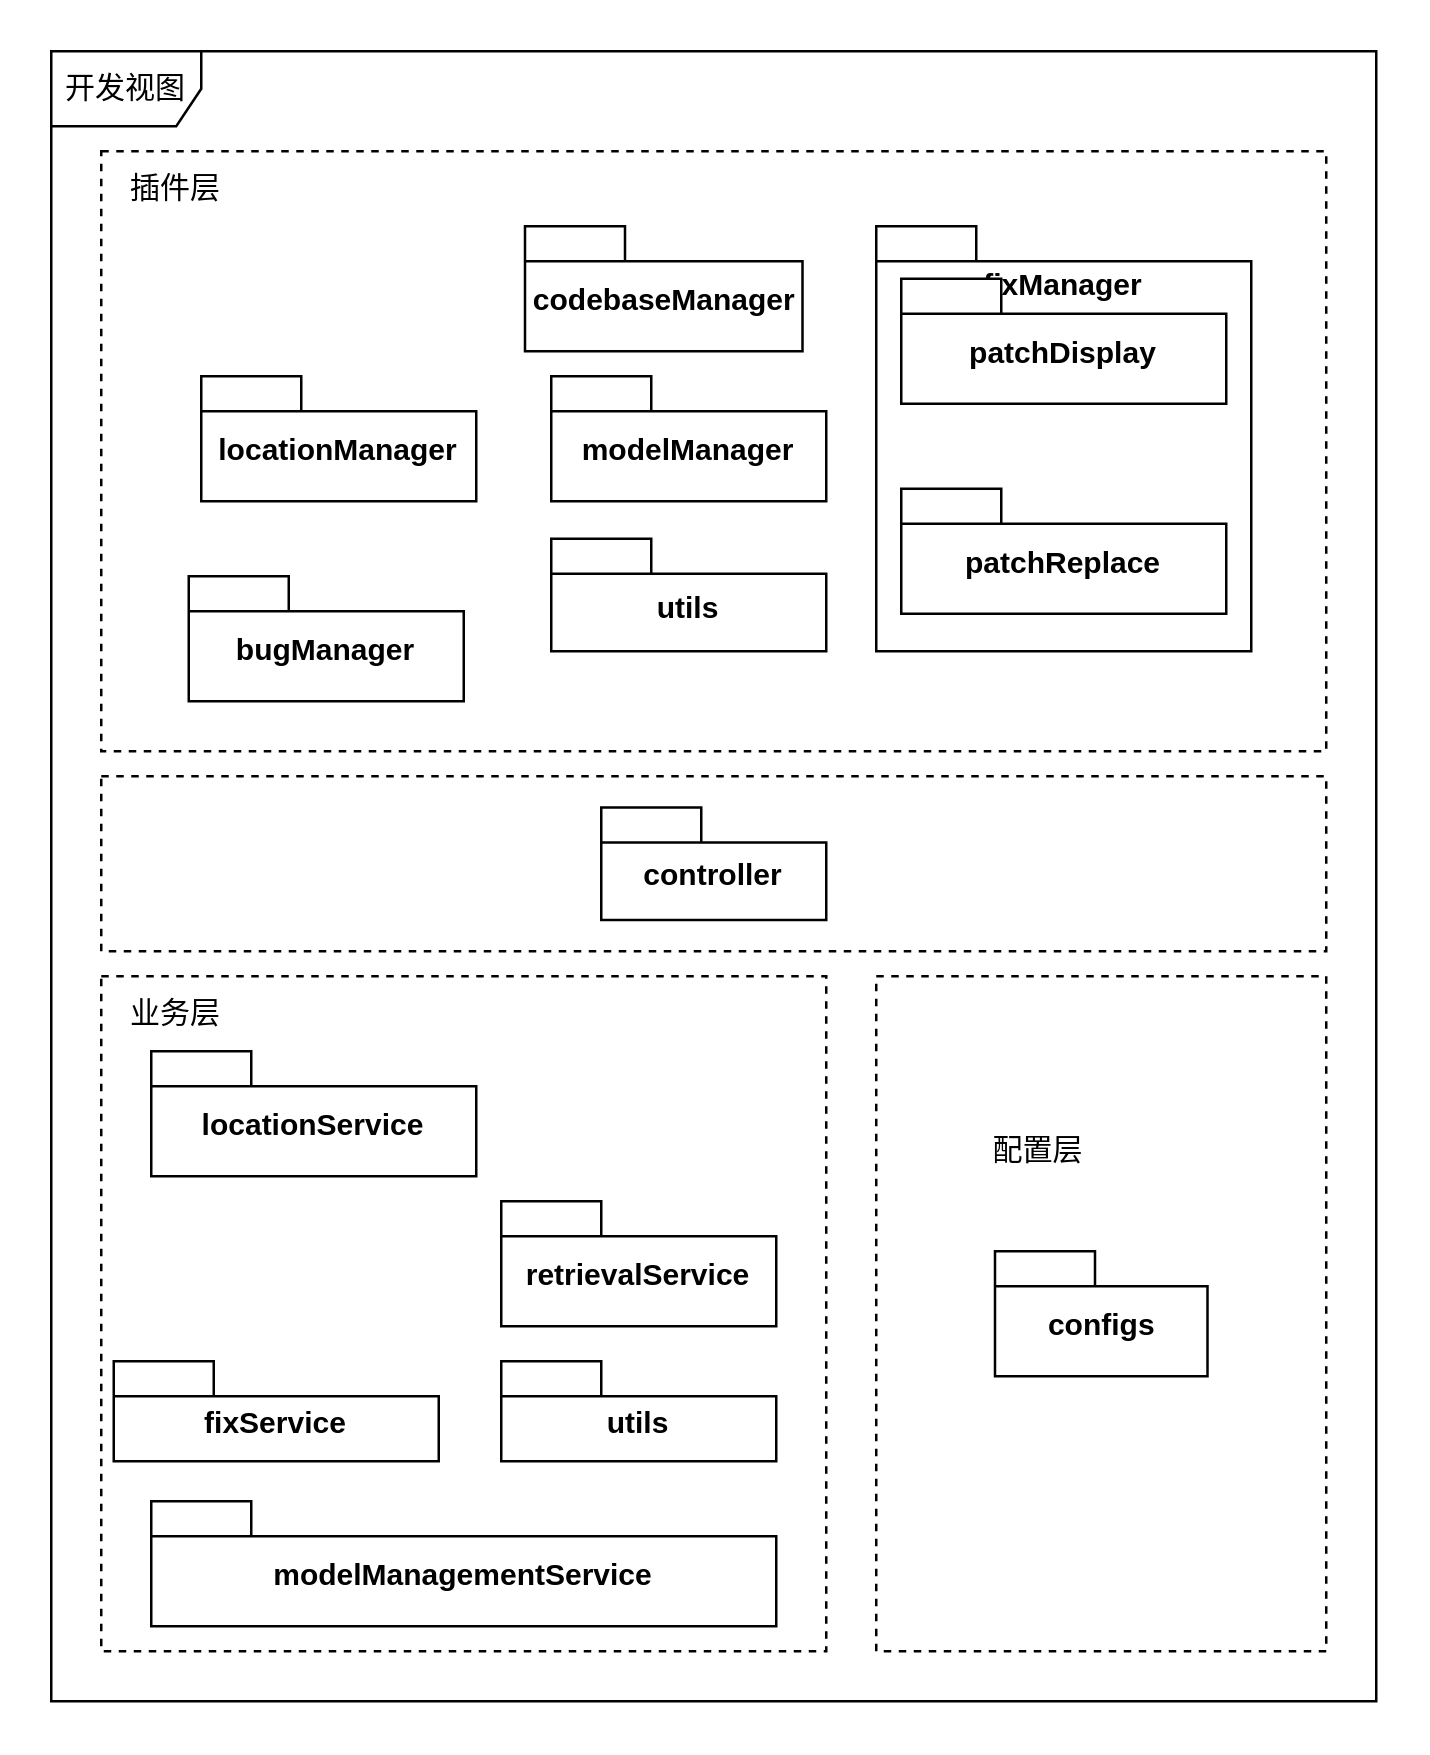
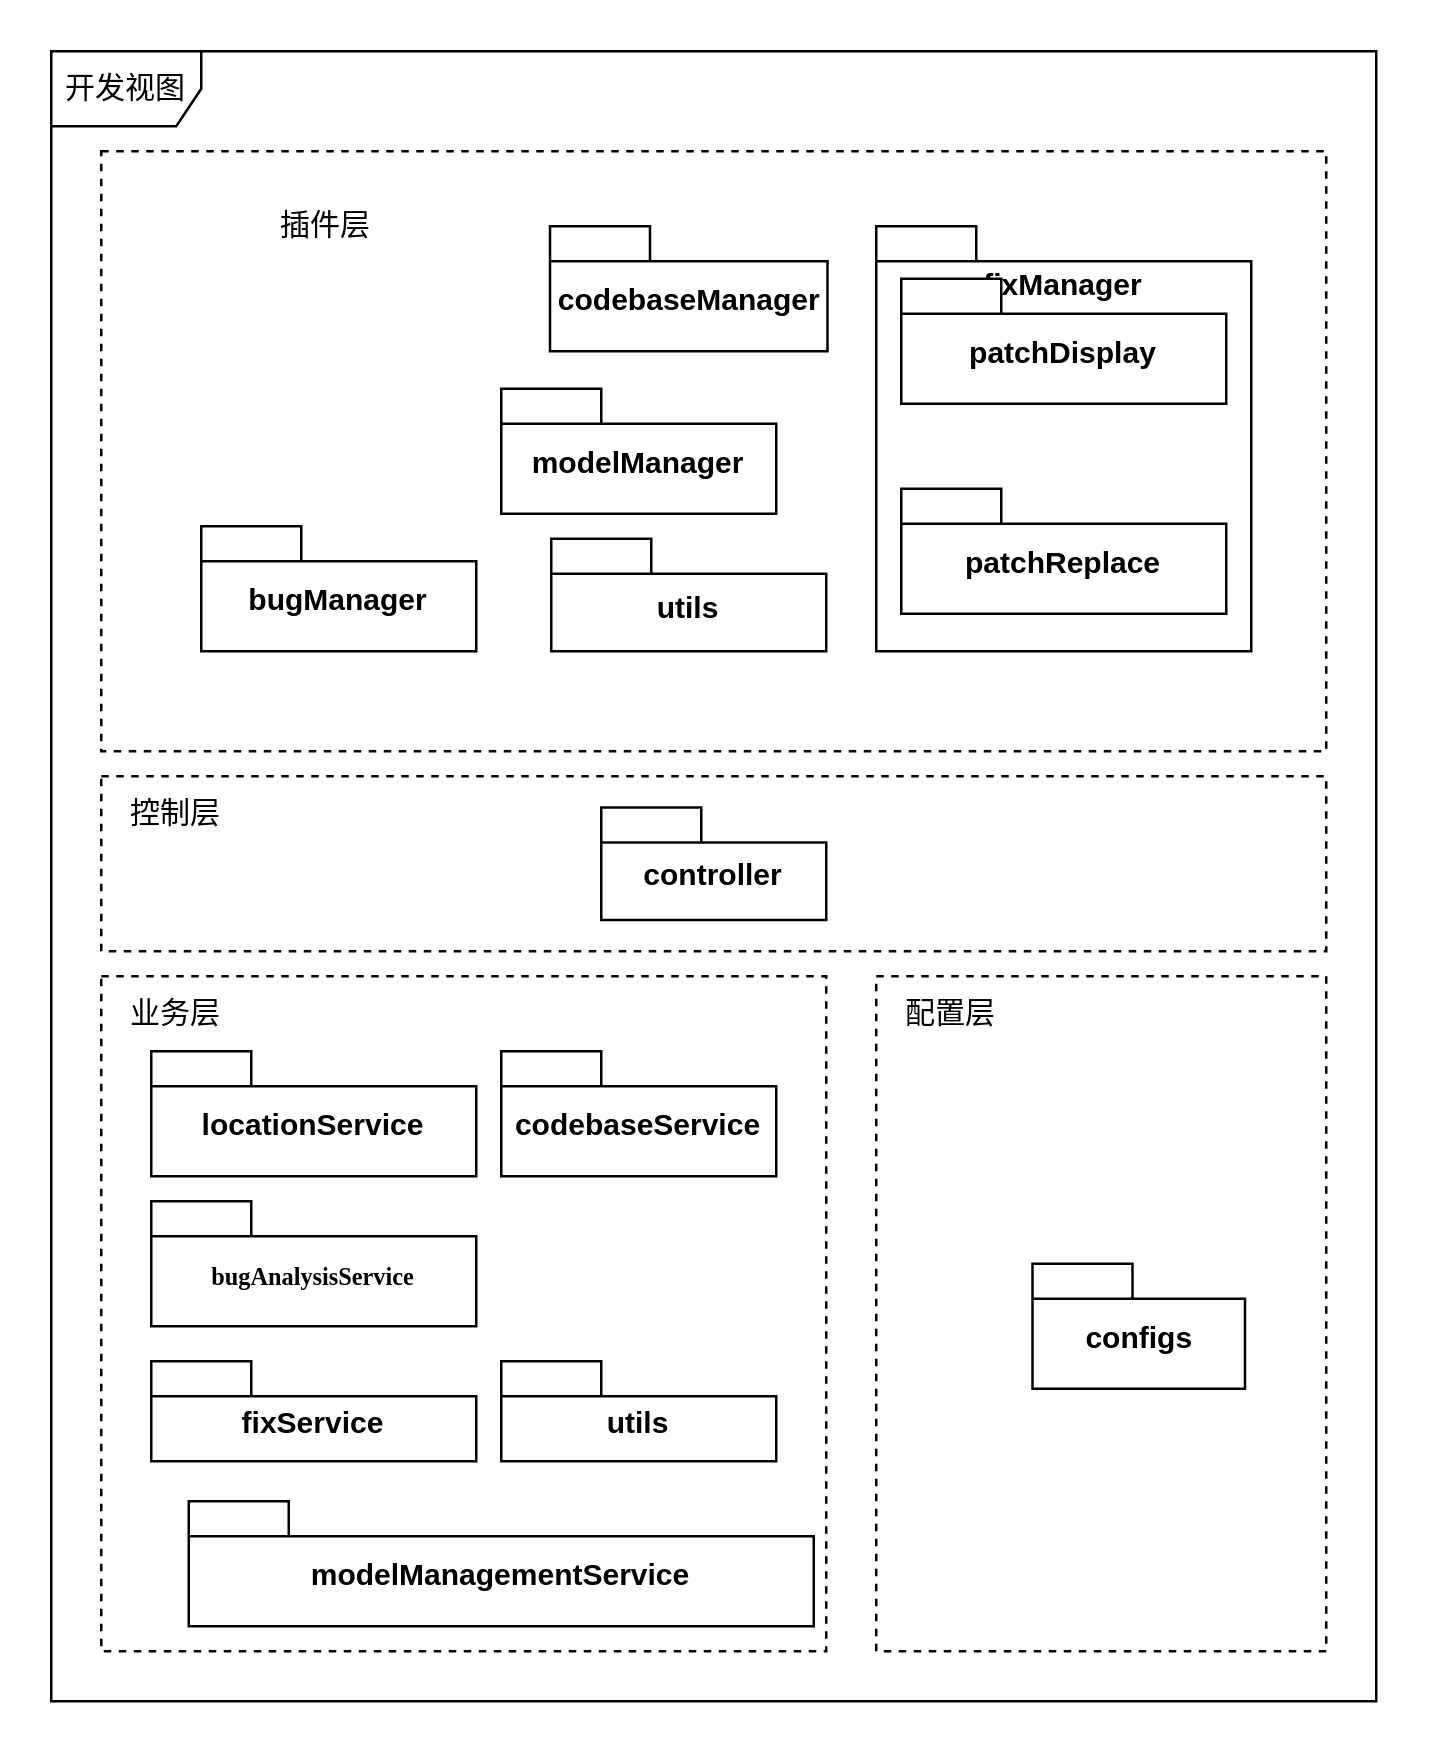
(176, 189) -> (326, 226)
(664, 289) -> (689, 289)
(339, 439) -> none
(689, 439) -> (639, 451)
(326, 639) -> (339, 589)
none -> (176, 814)
none -> (639, 1114)
(1039, 1151) -> (951, 1014)
none -> (314, 1264)
(639, 1264) -> none
(1101, 1314) -> (1139, 1326)
(276, 1411) -> (314, 1411)
(464, 1564) -> (501, 1564)
